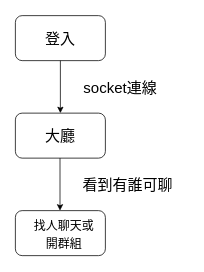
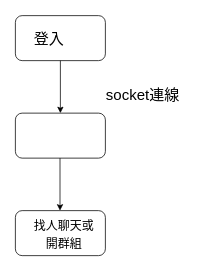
(60, 38) -> (49, 38)
(120, 87) -> (143, 94)
(60, 135) -> none
(128, 184) -> none
